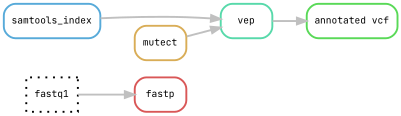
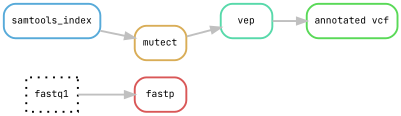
(156, 17) -> (113, 33)
